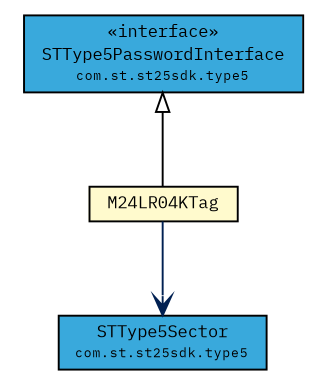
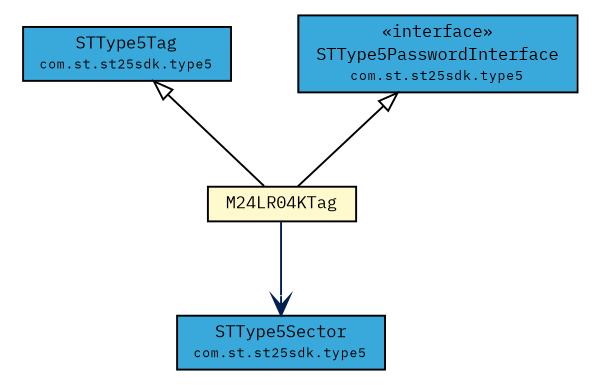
none -> (127, 54)
